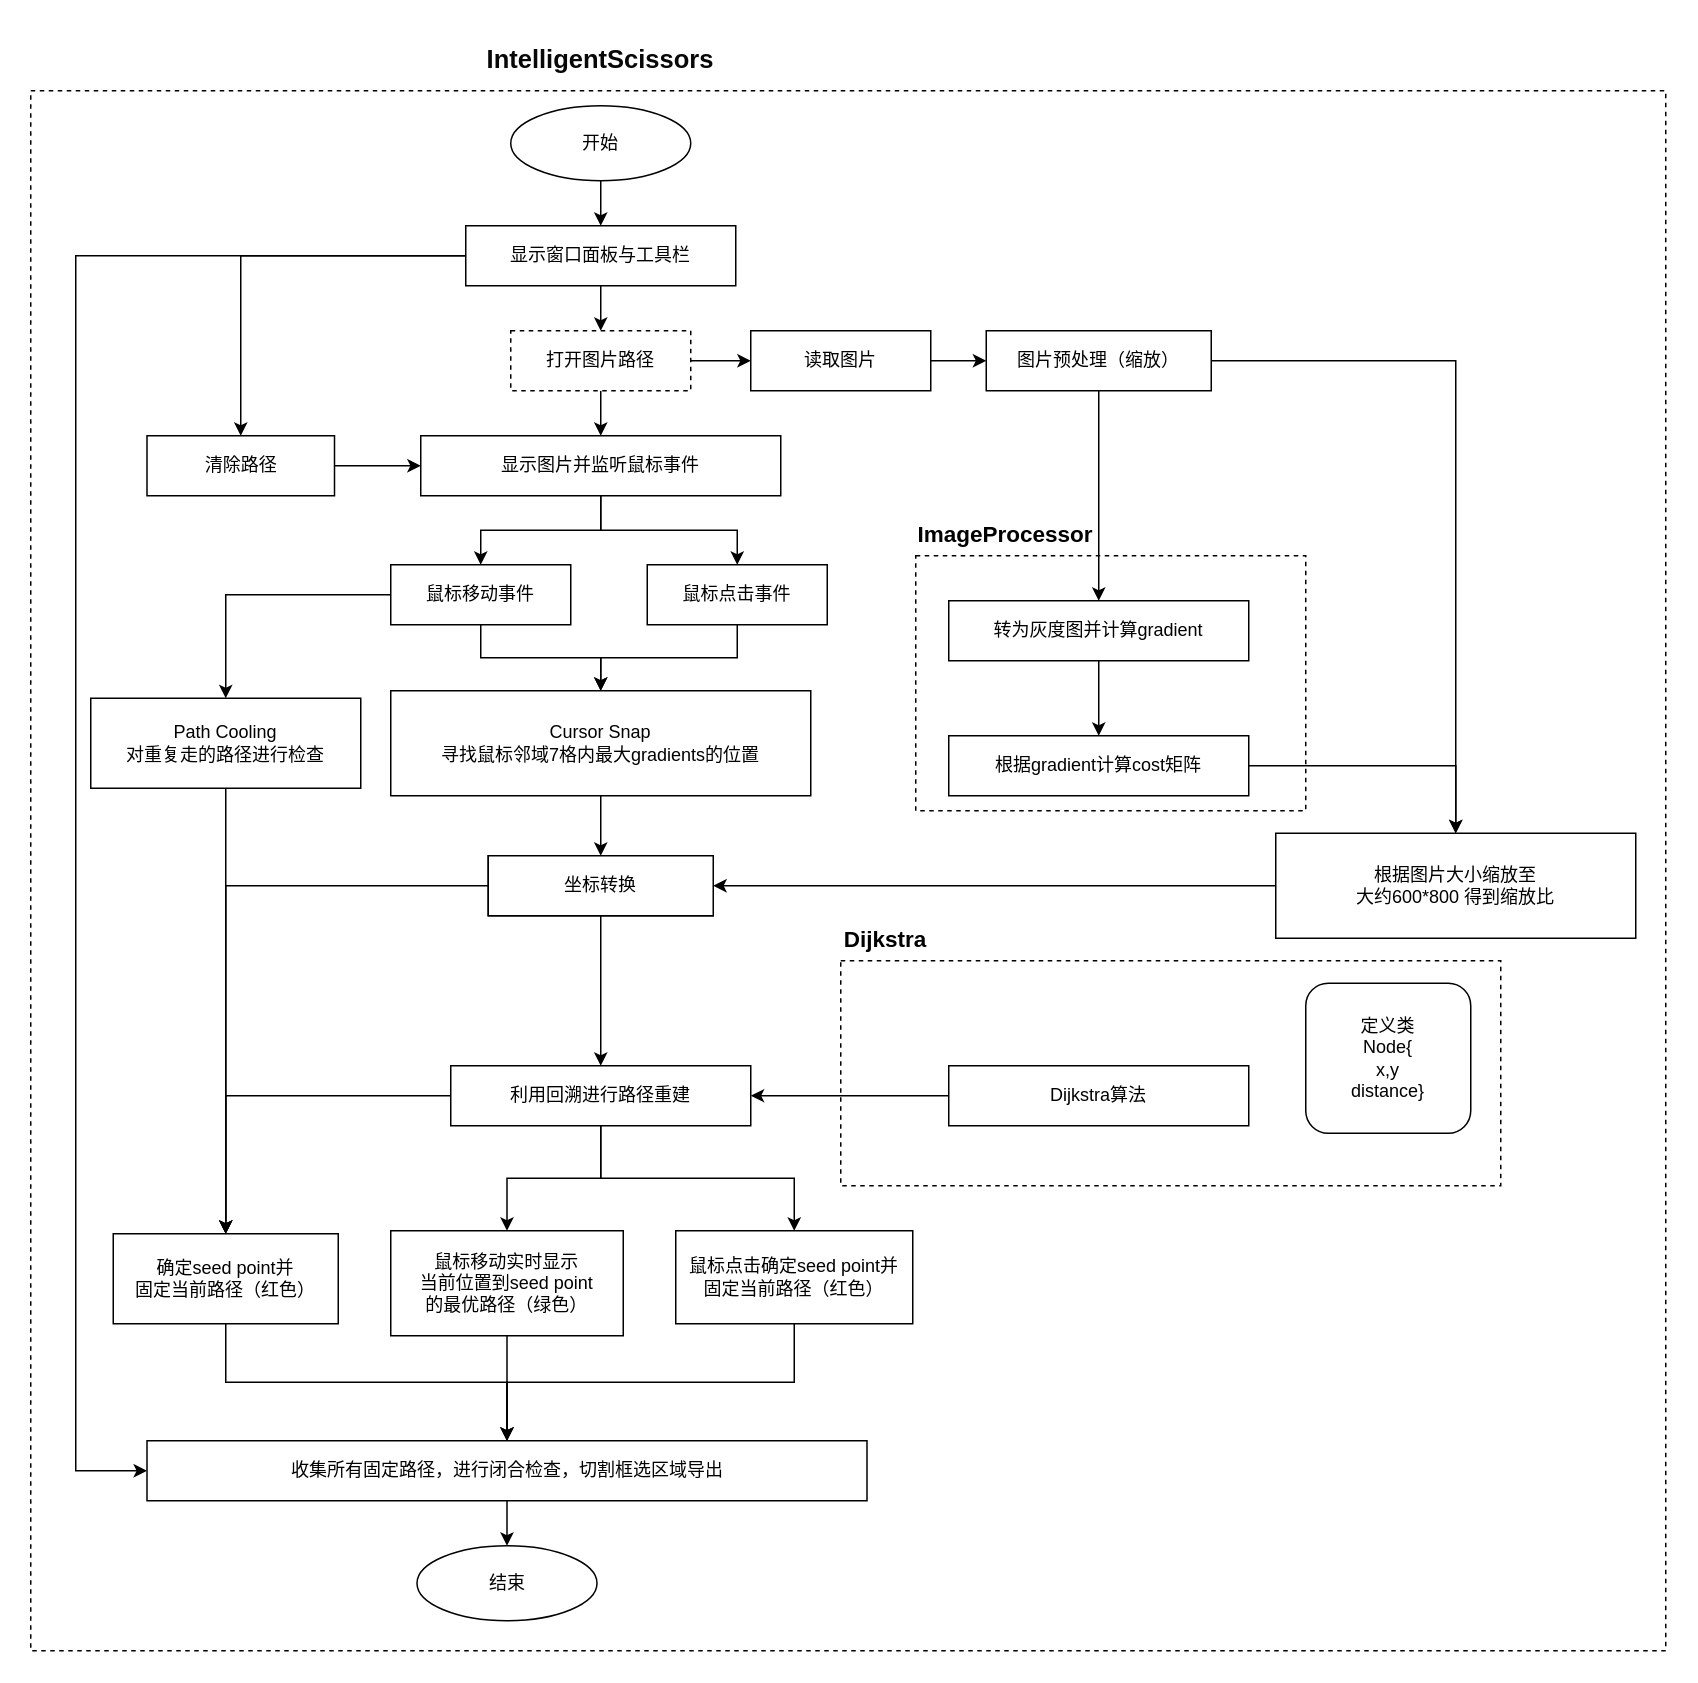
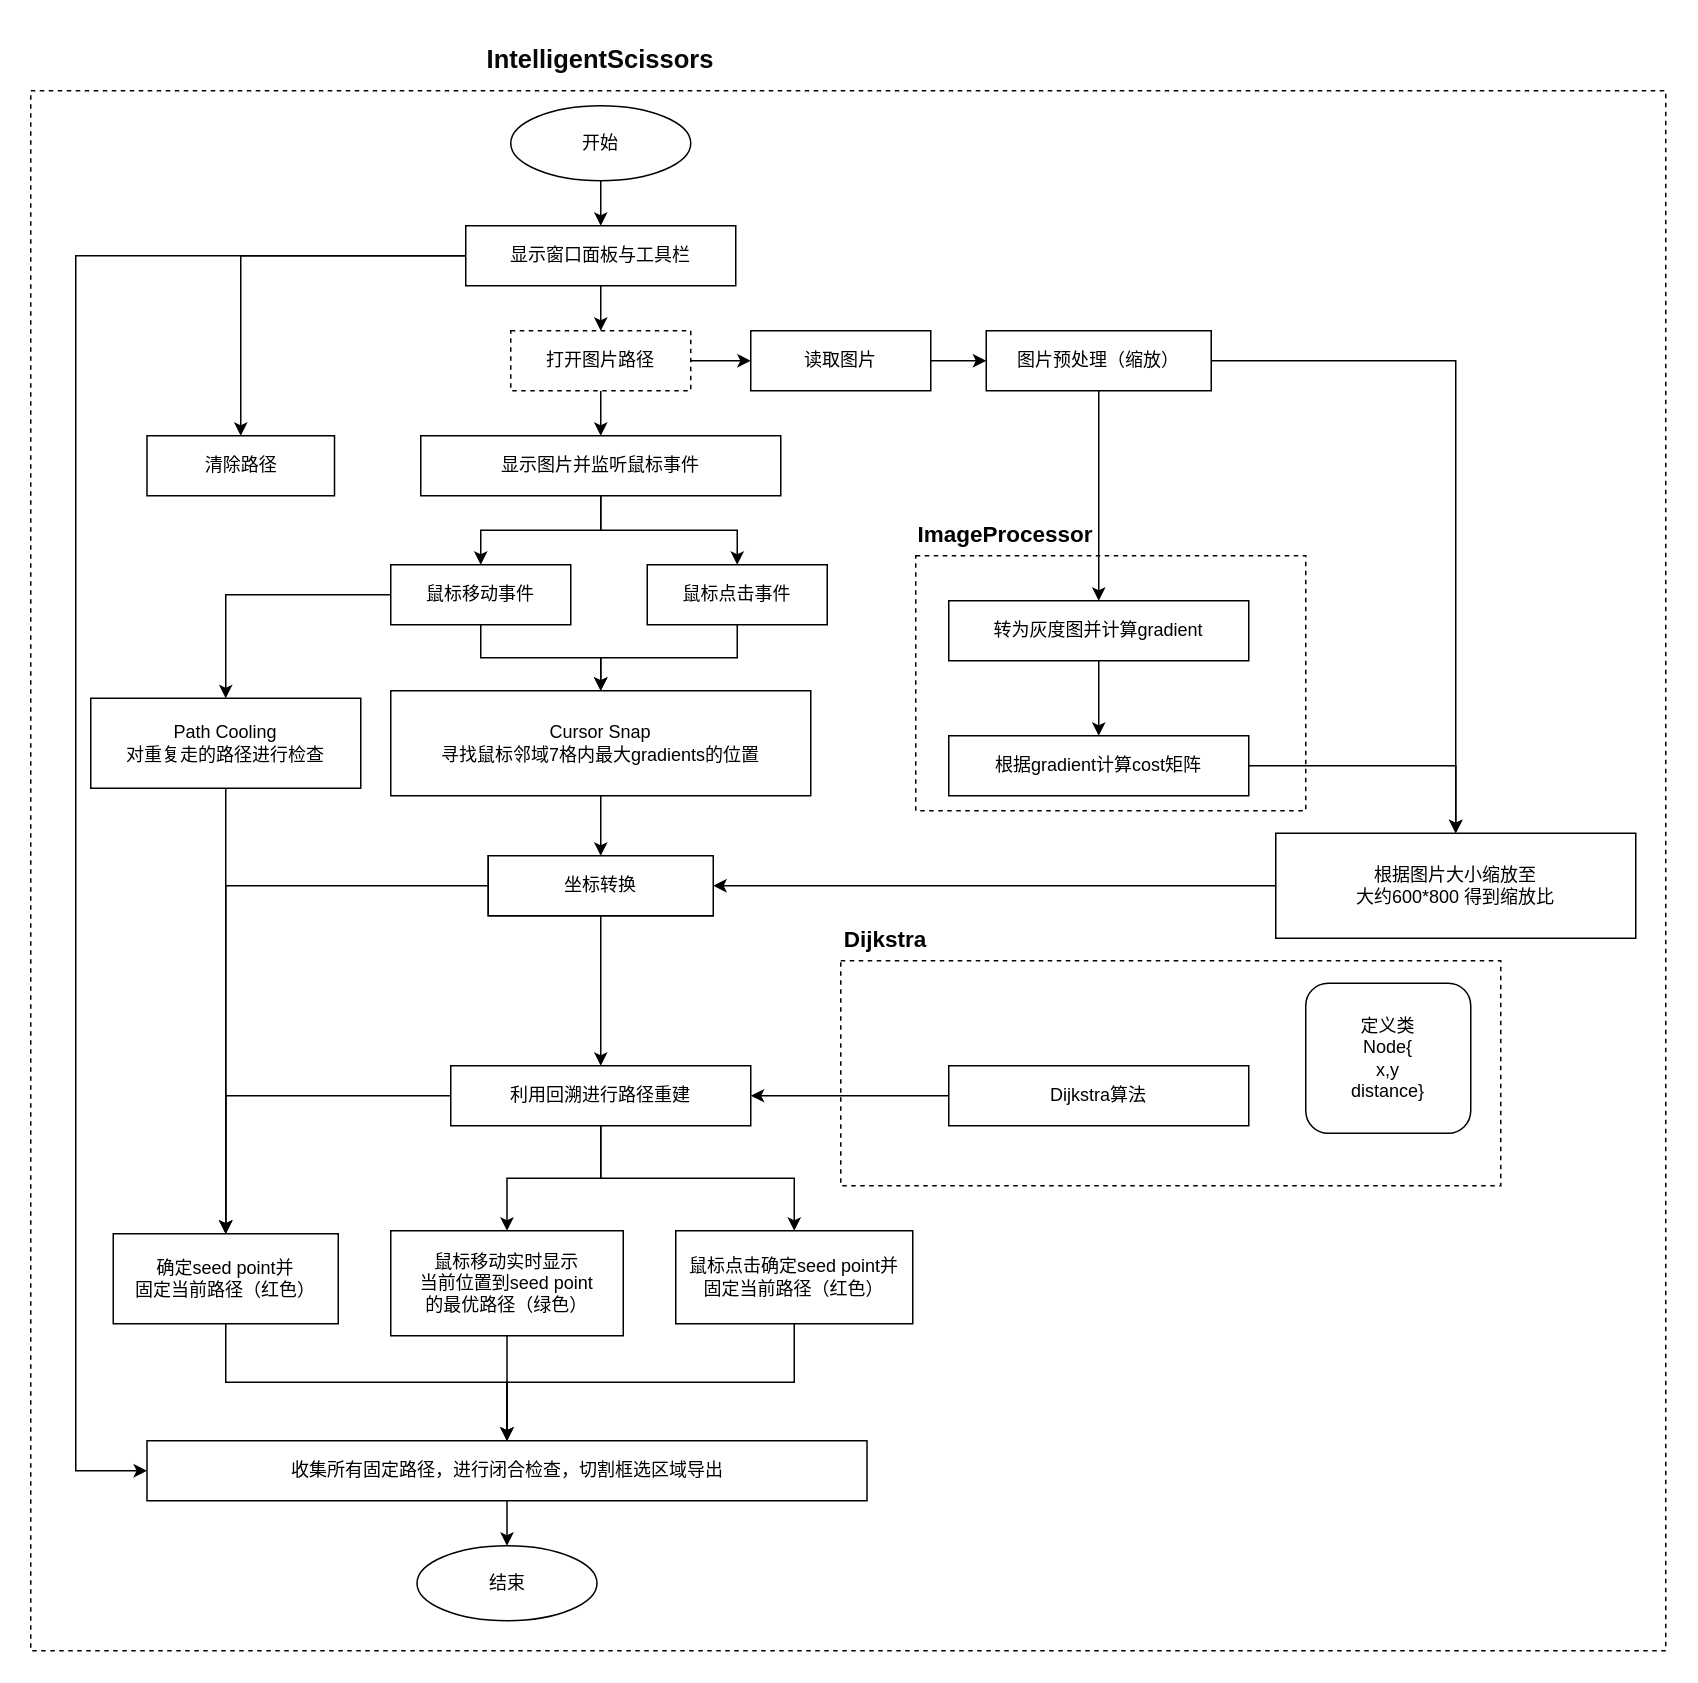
(373, 466) -> none
